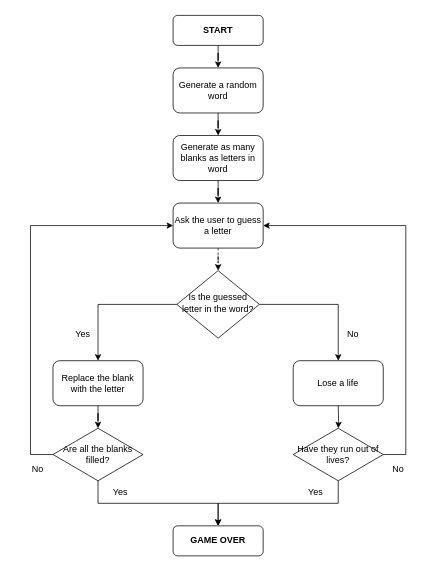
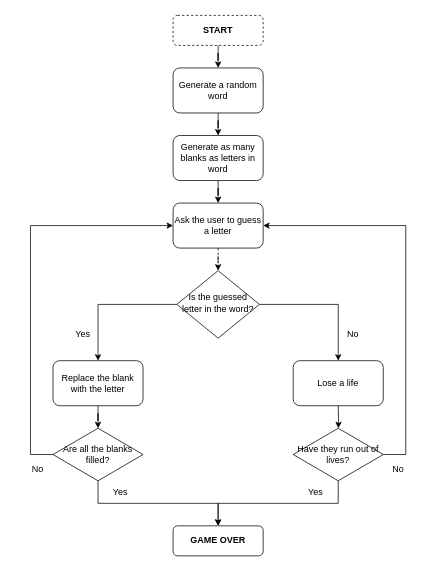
(218, 30) -> (218, 30)
